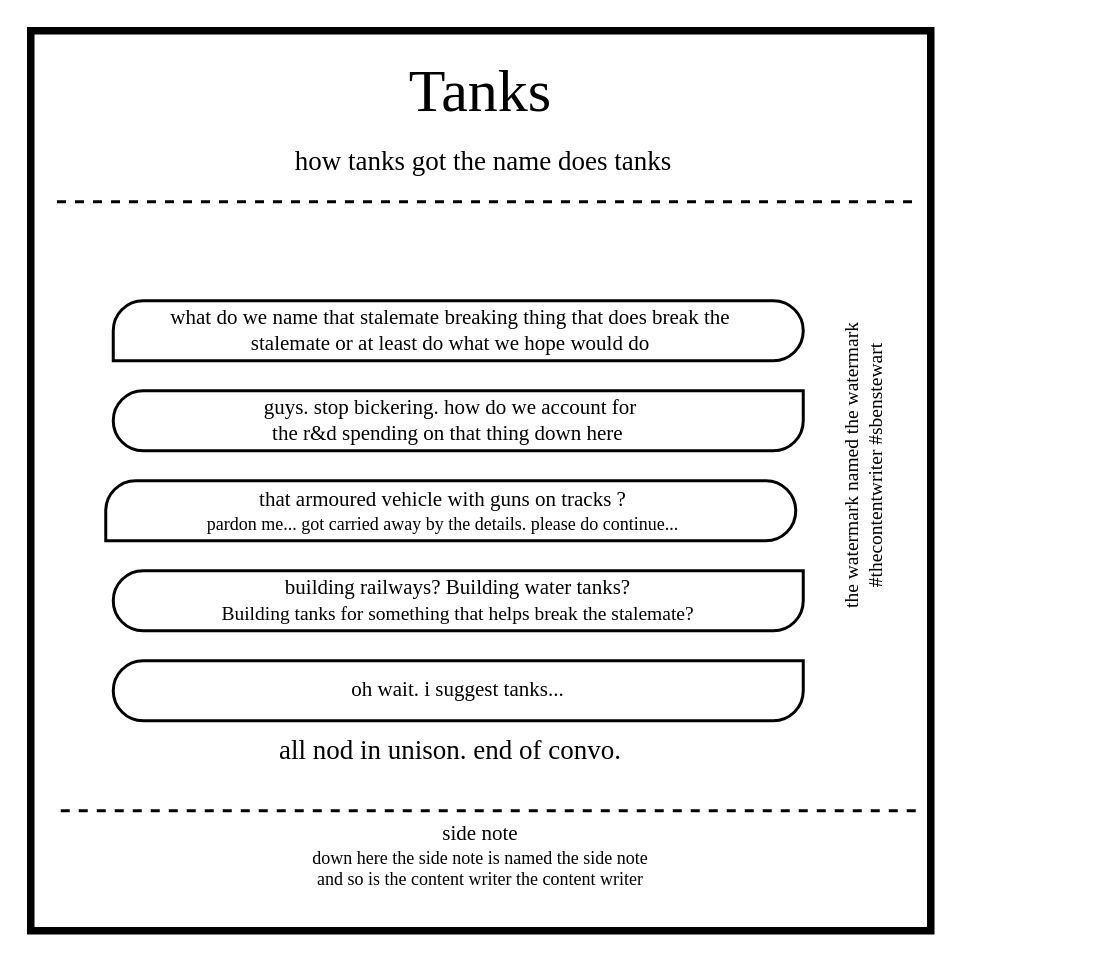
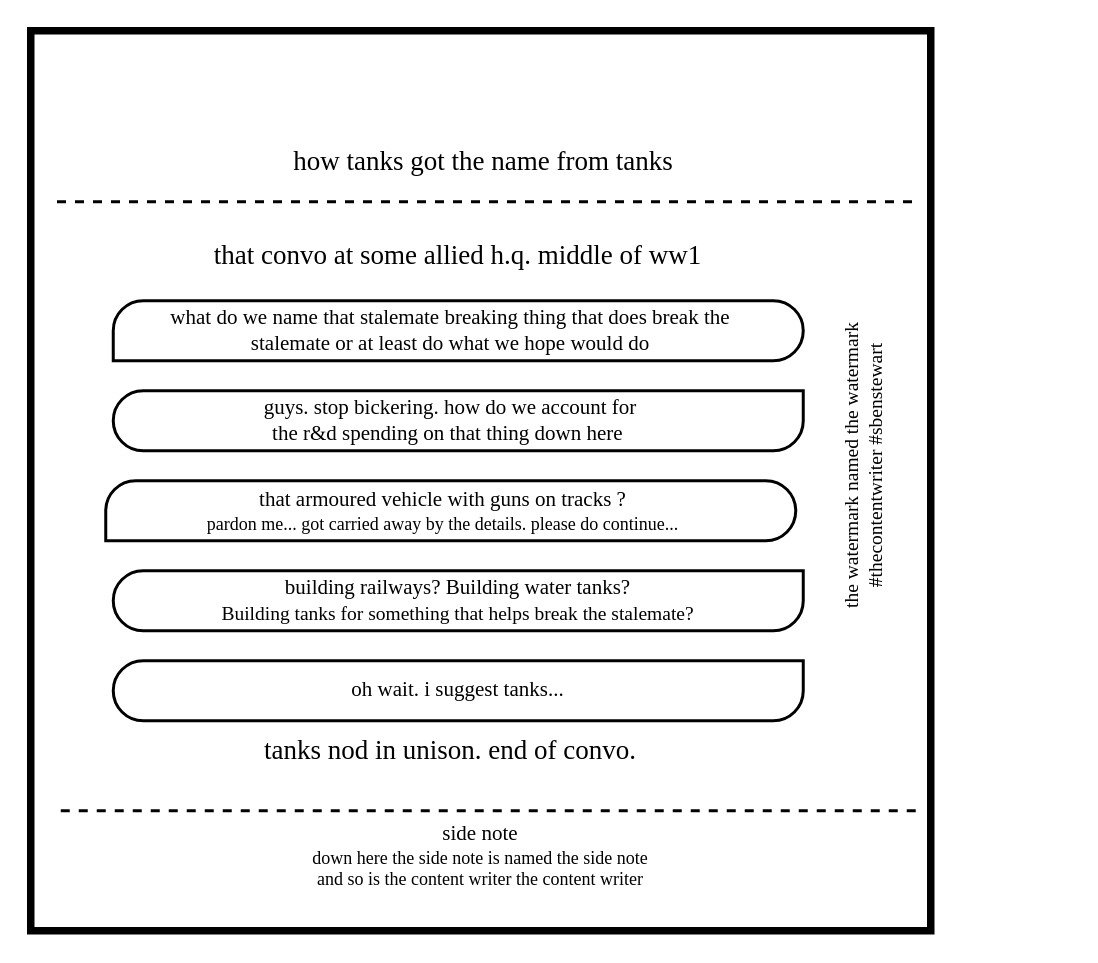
(481, 91) -> none
(484, 161) -> (484, 161)
none -> (458, 256)
(451, 751) -> (451, 751)
